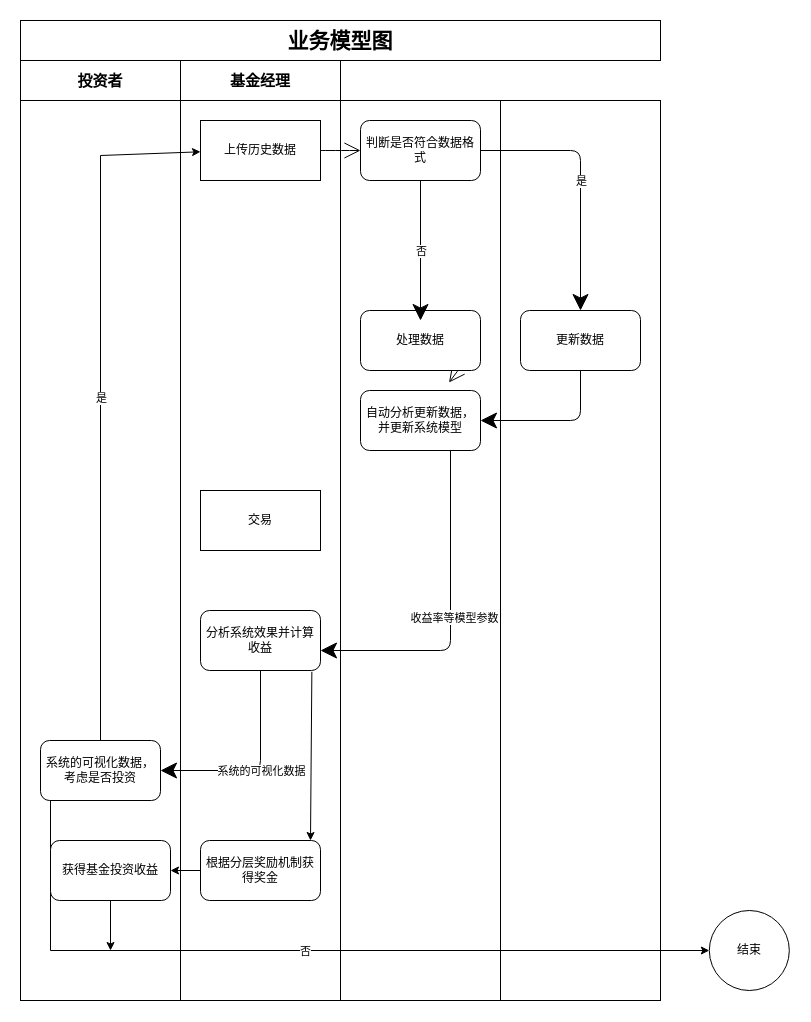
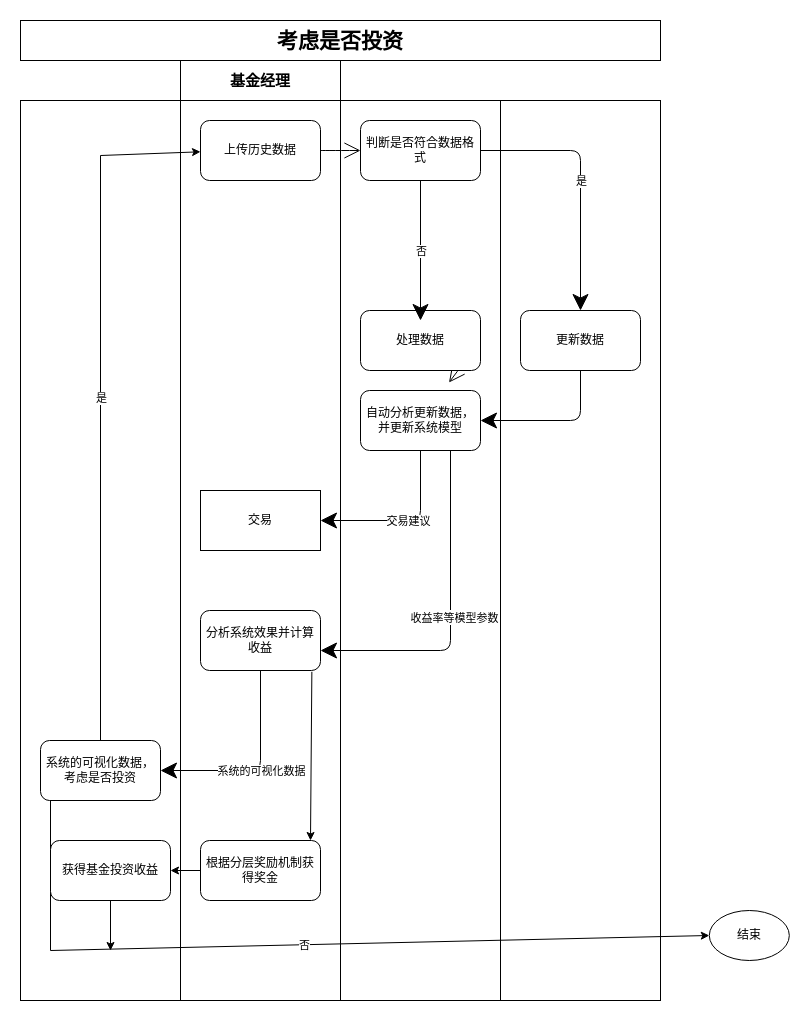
(341, 41) -> (341, 41)
(101, 81) -> none
(261, 151) -> (261, 151)
none -> (407, 521)
(749, 951) -> (749, 936)
